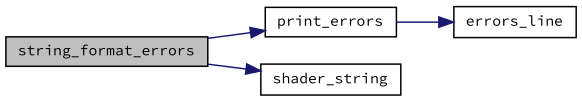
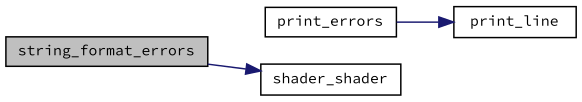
(515, 22) -> (515, 22)
(229, 35) -> none
(331, 80) -> (331, 80)
